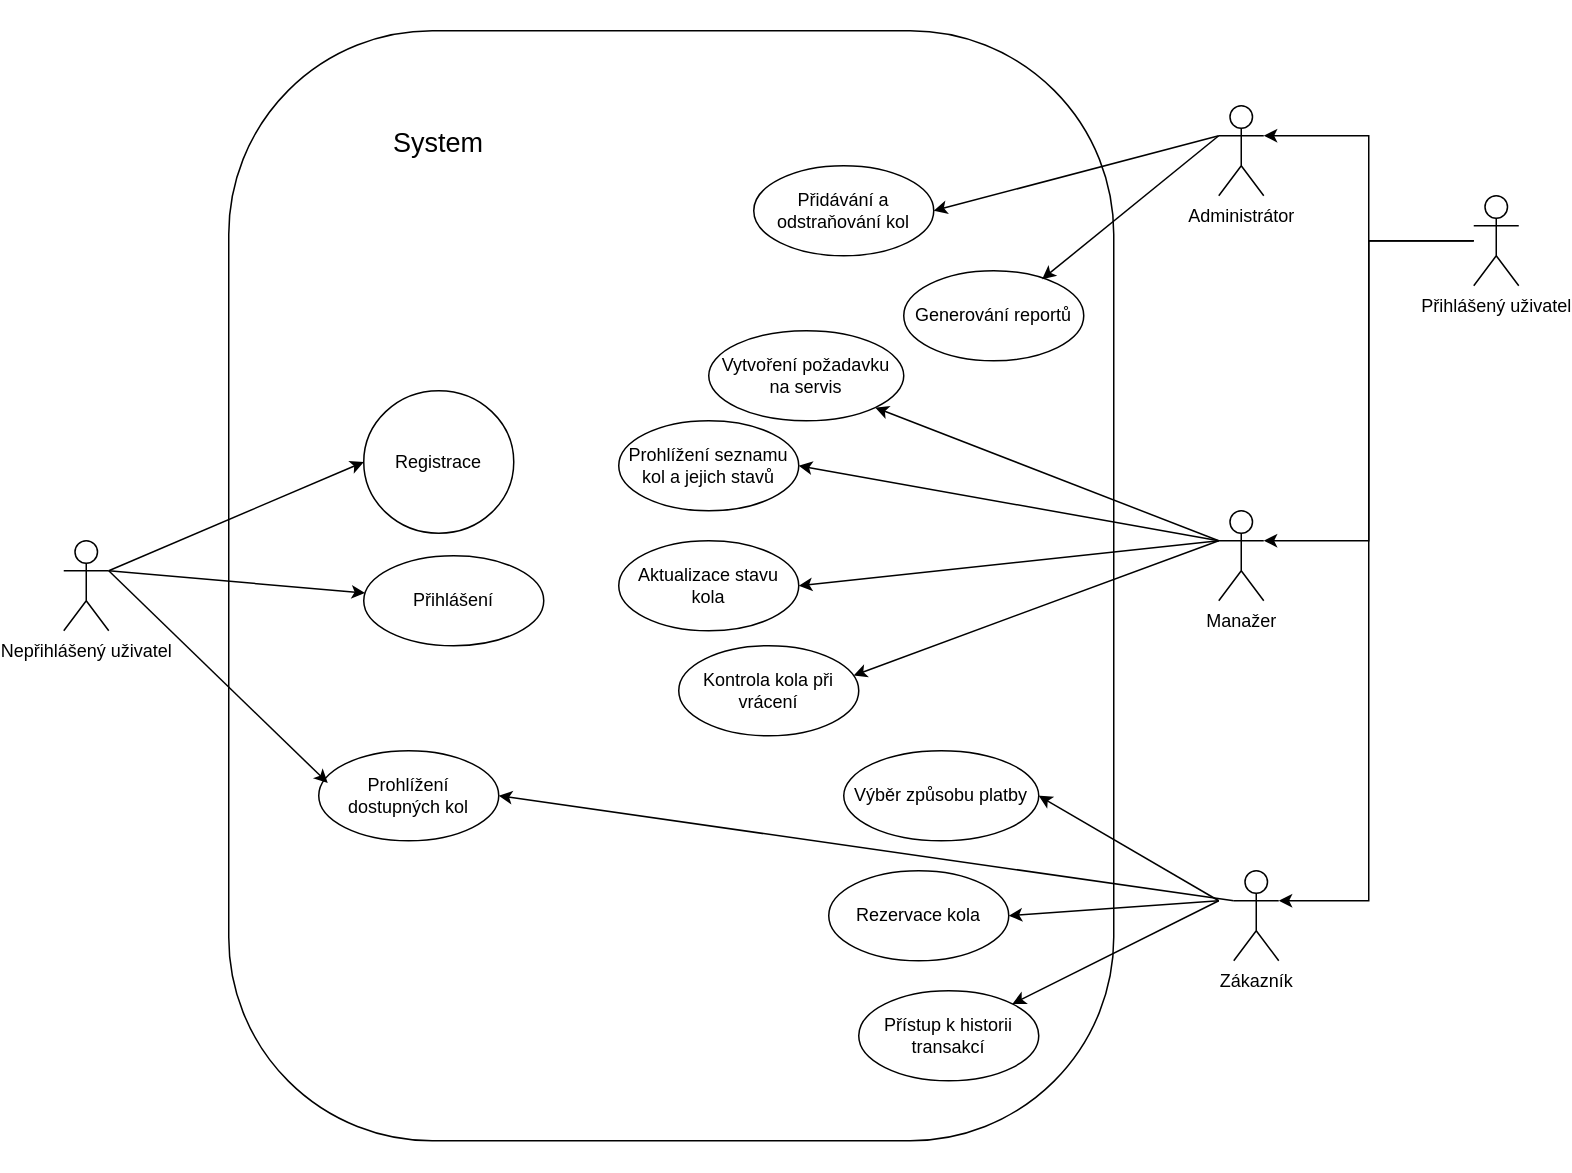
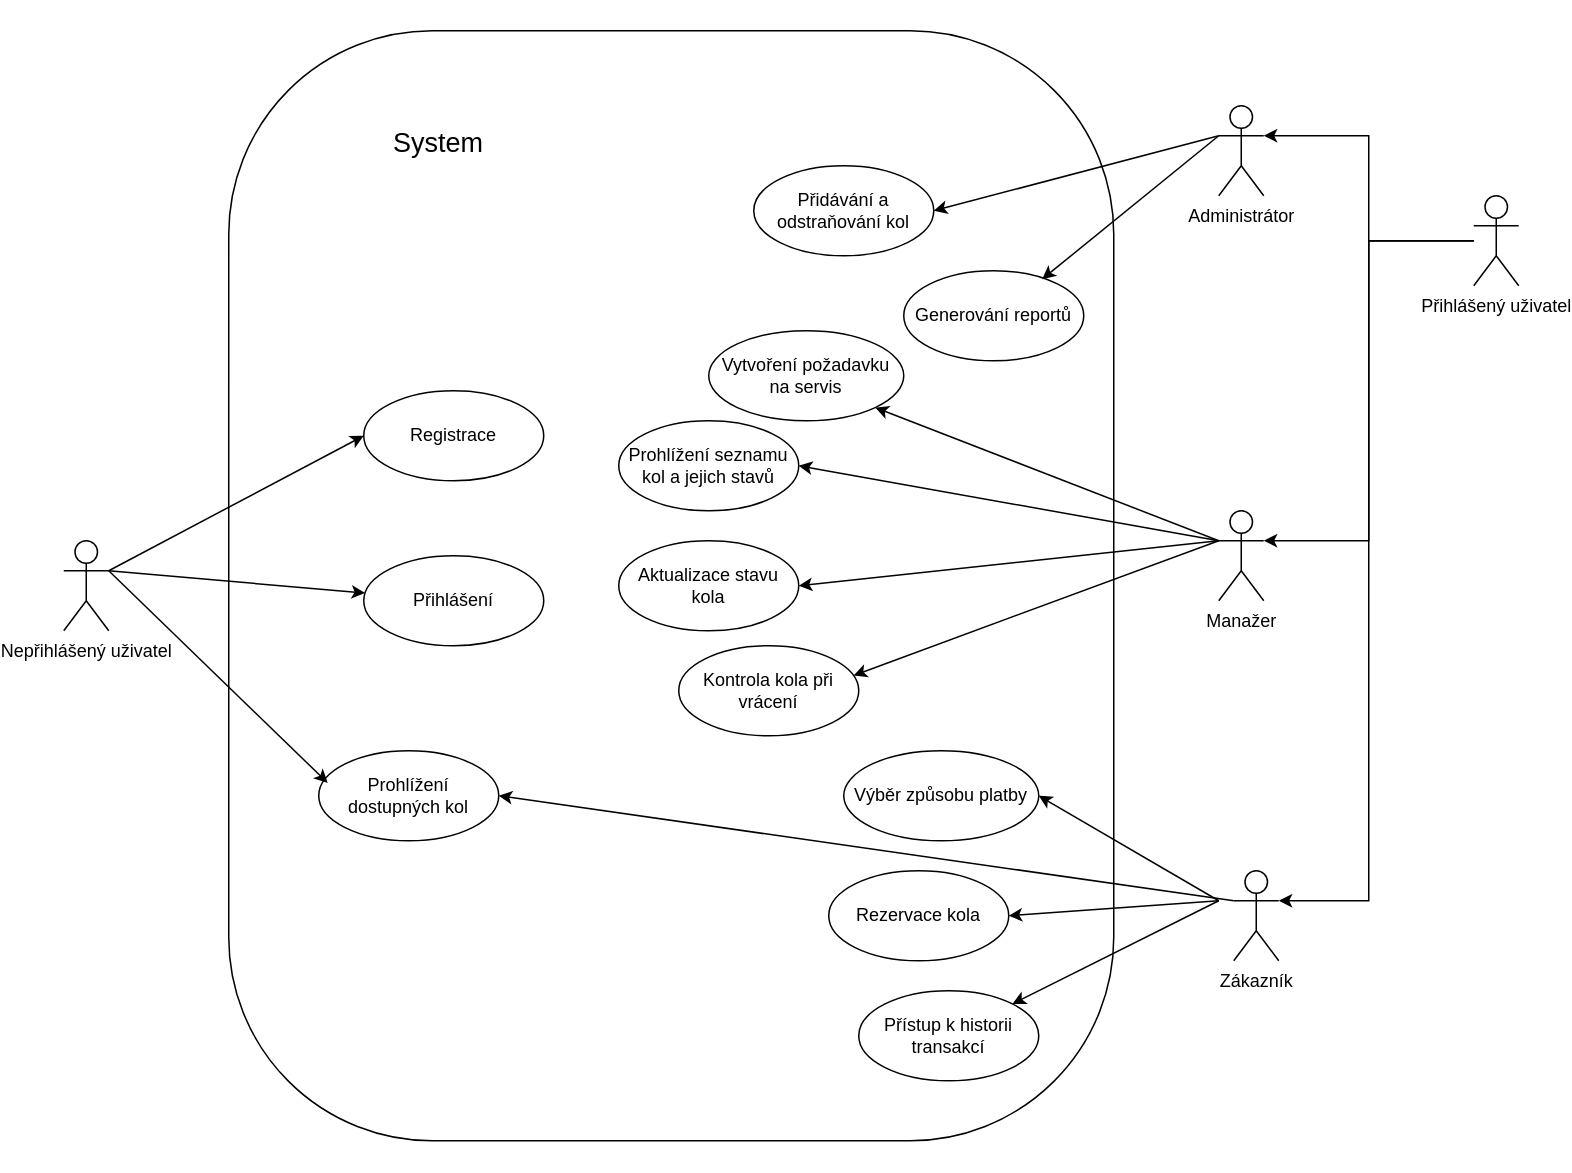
(439, 462) -> (454, 436)
